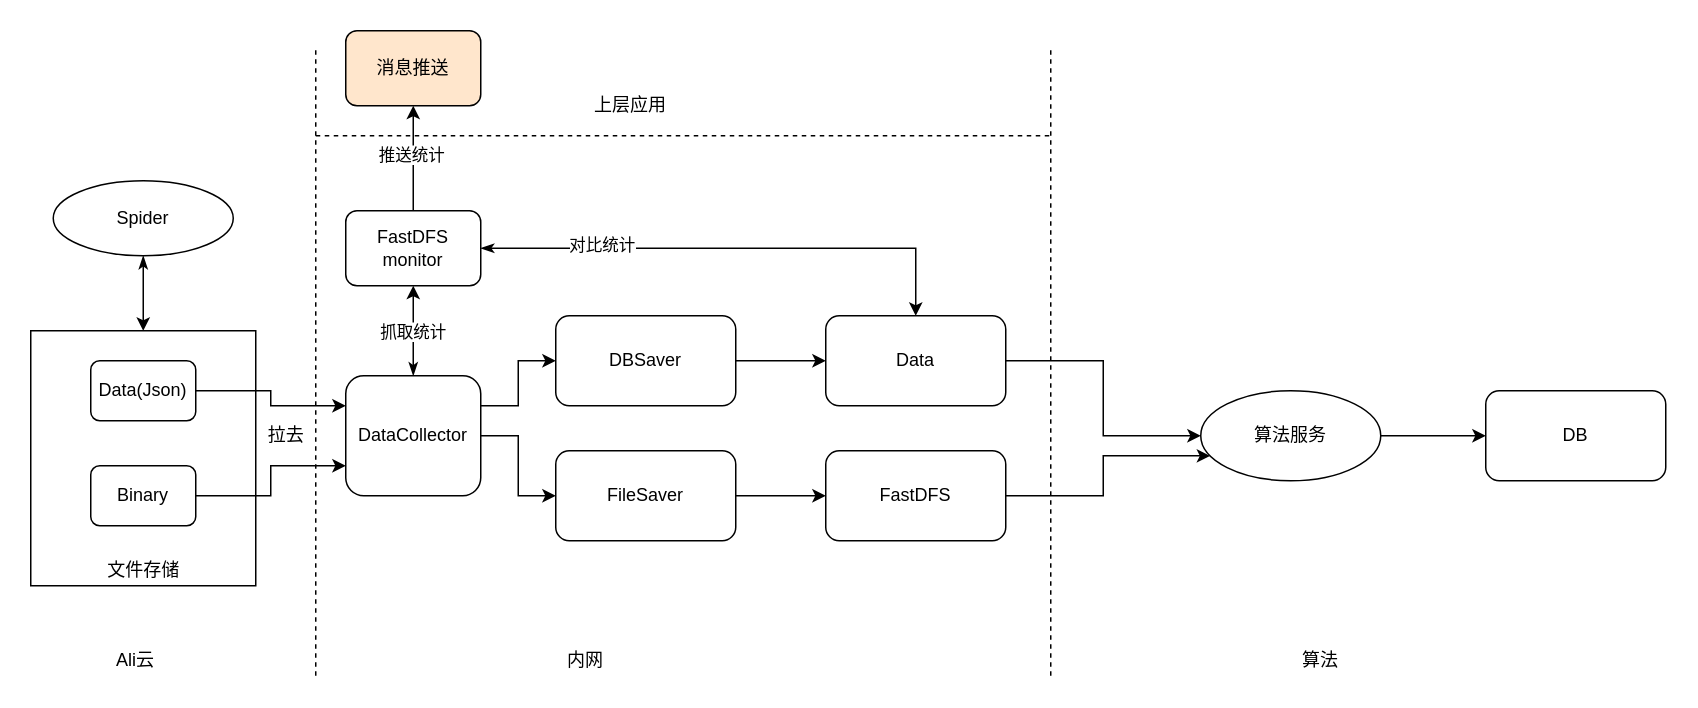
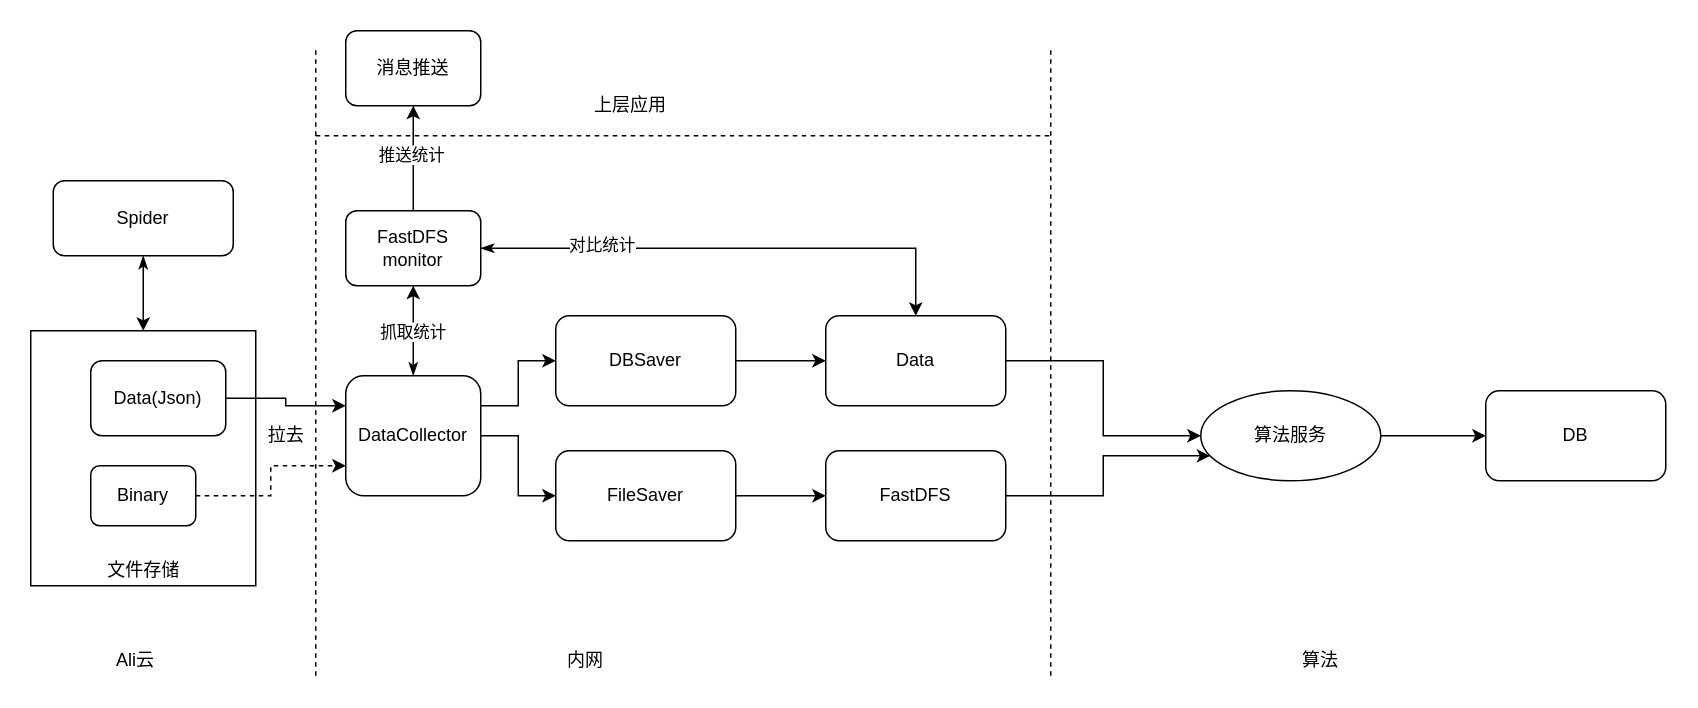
(413, 68) -> (413, 68)
(143, 218) -> (143, 218)
(143, 391) -> (158, 398)
(271, 485) -> (271, 485)
